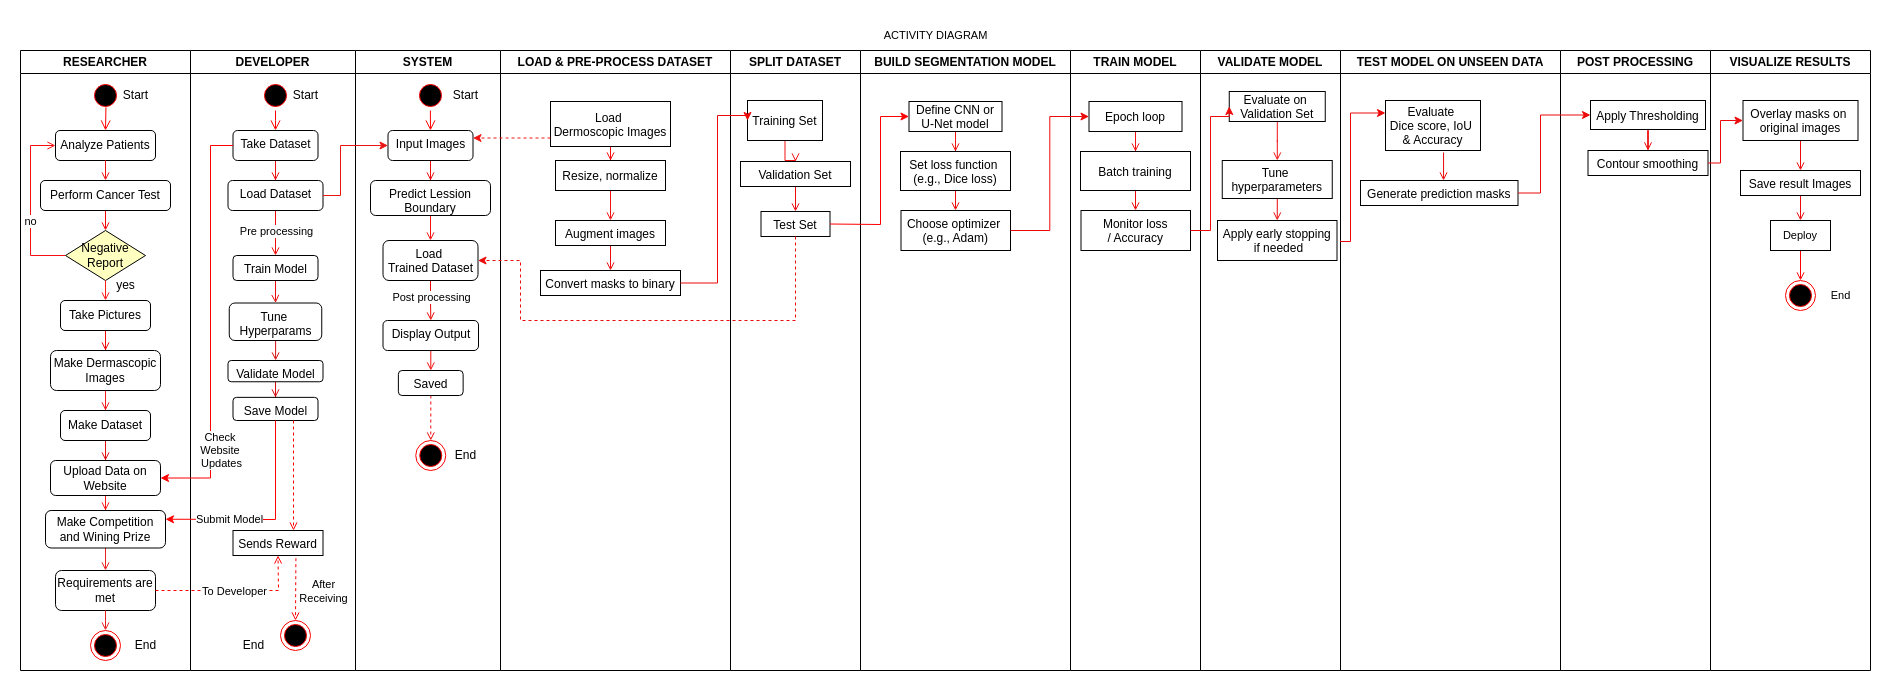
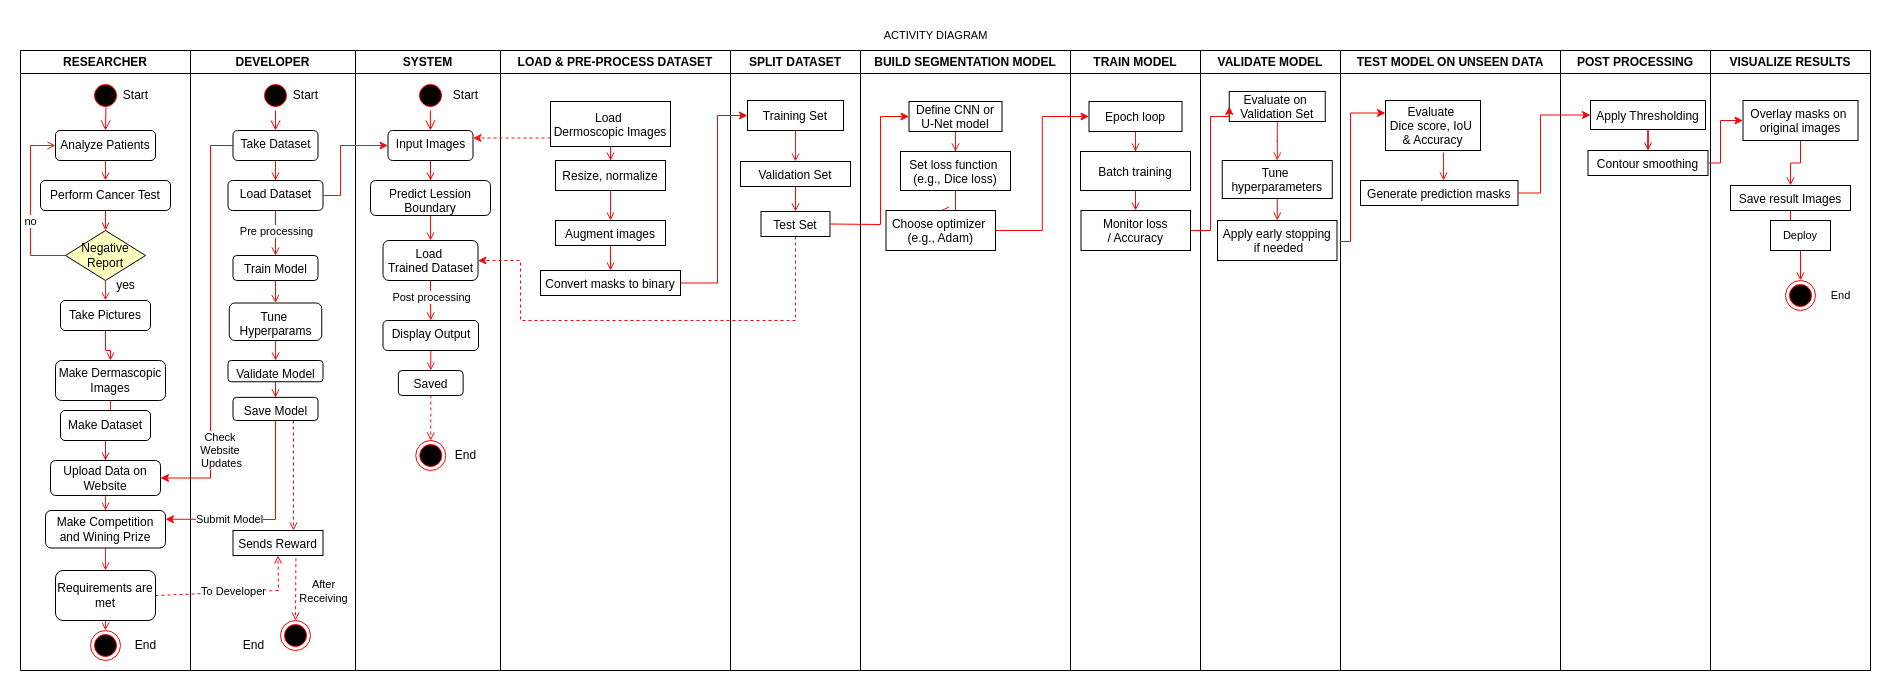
(785, 121) -> (796, 116)
(1801, 183) -> (1791, 198)
(956, 231) -> (941, 231)
(106, 371) -> (111, 381)
(106, 591) -> (106, 596)
